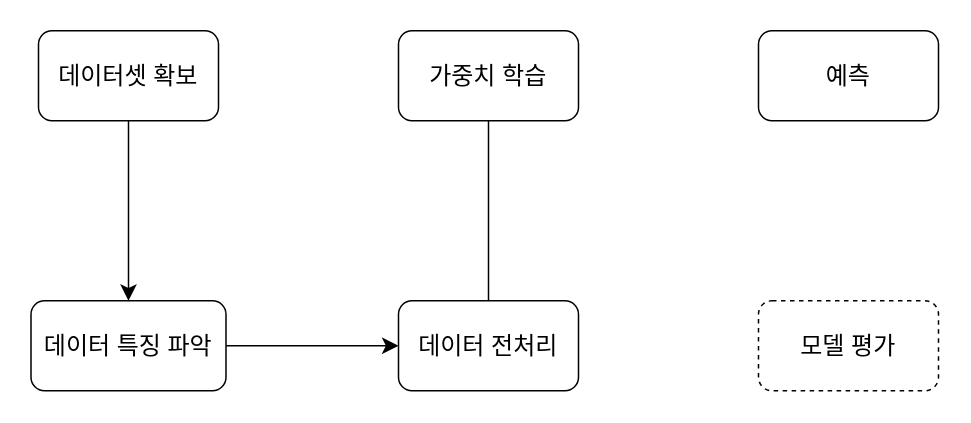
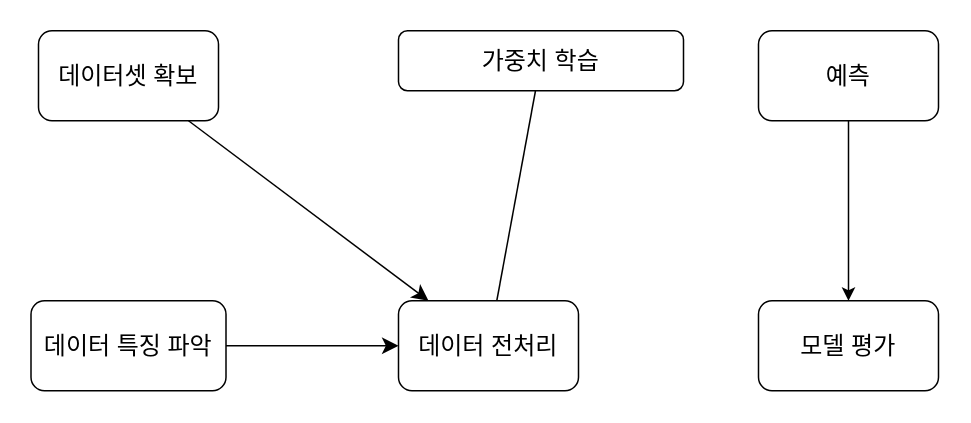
(488, 76) -> (541, 61)
(128, 205) -> (304, 208)
none -> (848, 206)
(848, 346) -> (848, 346)
